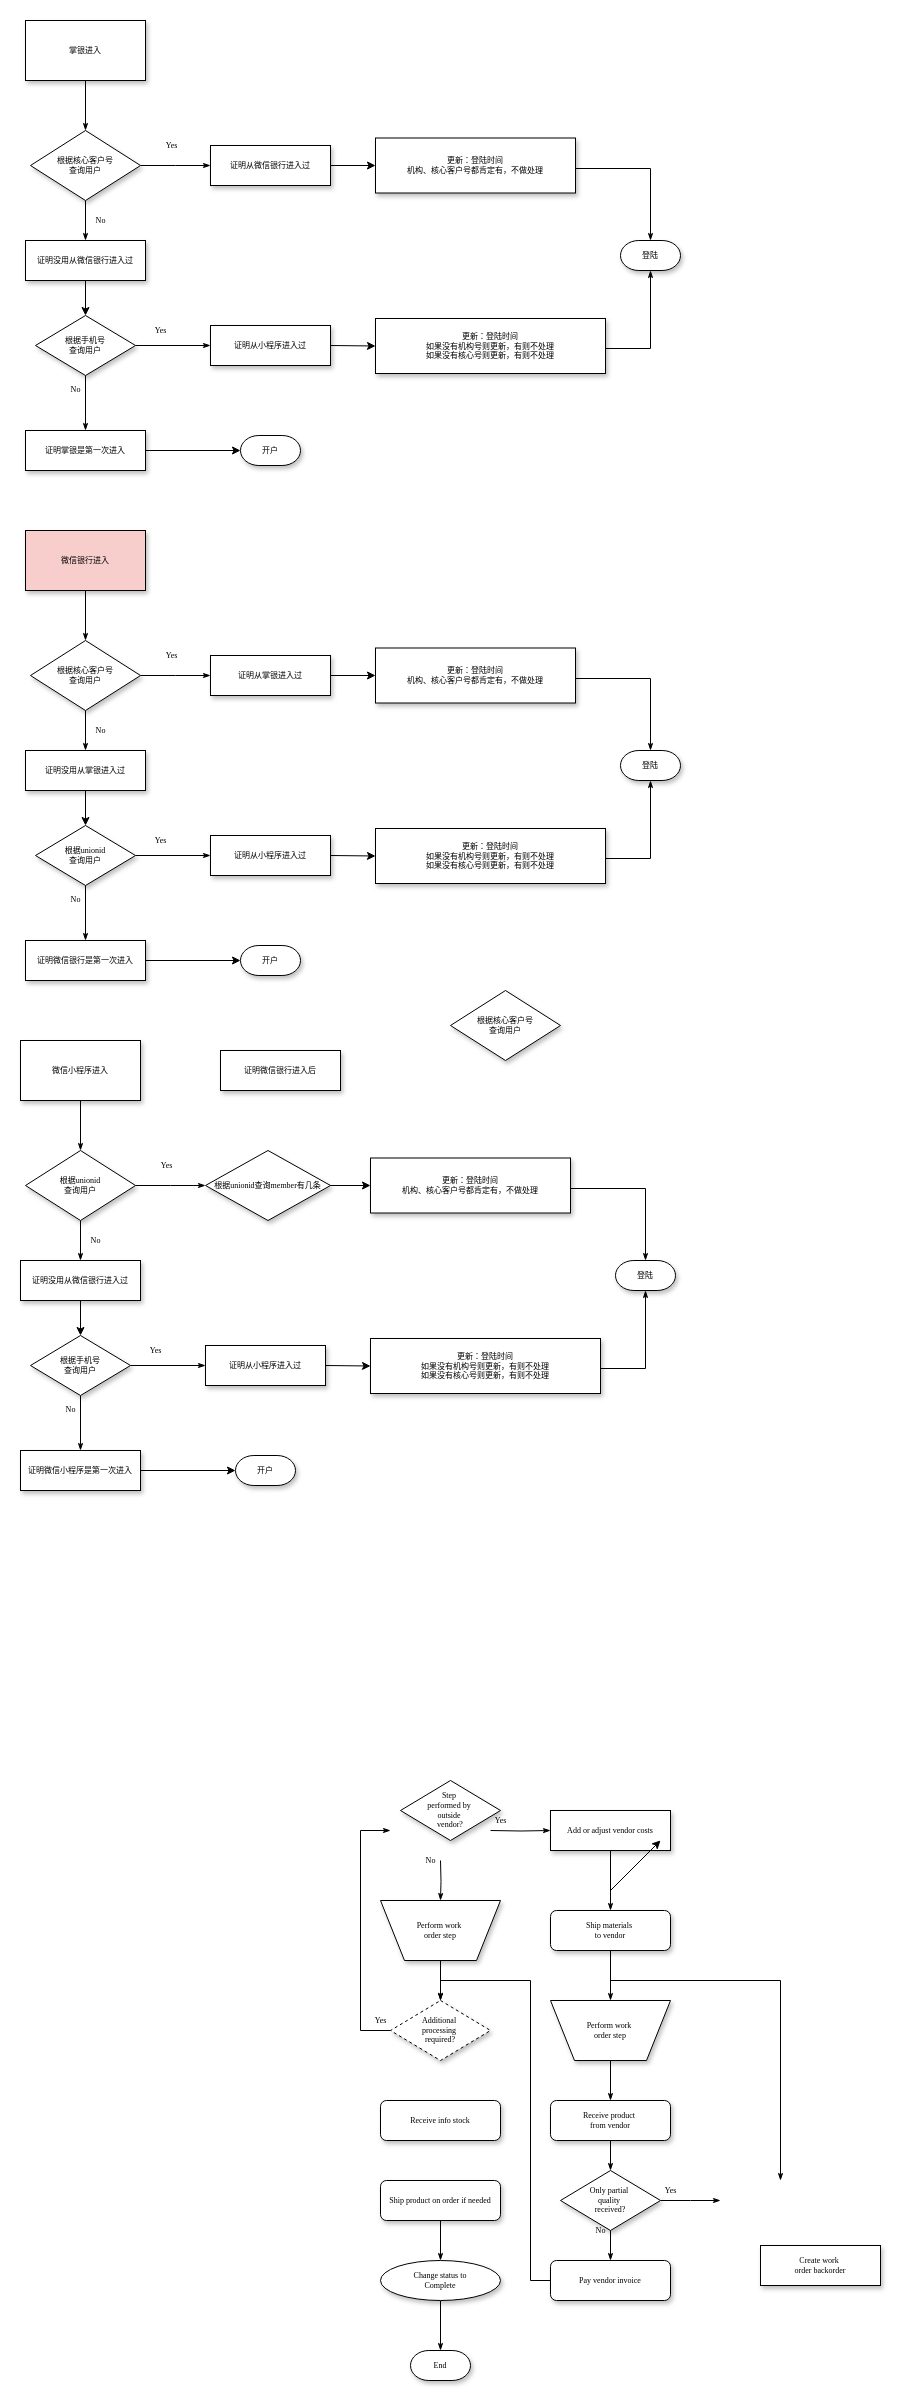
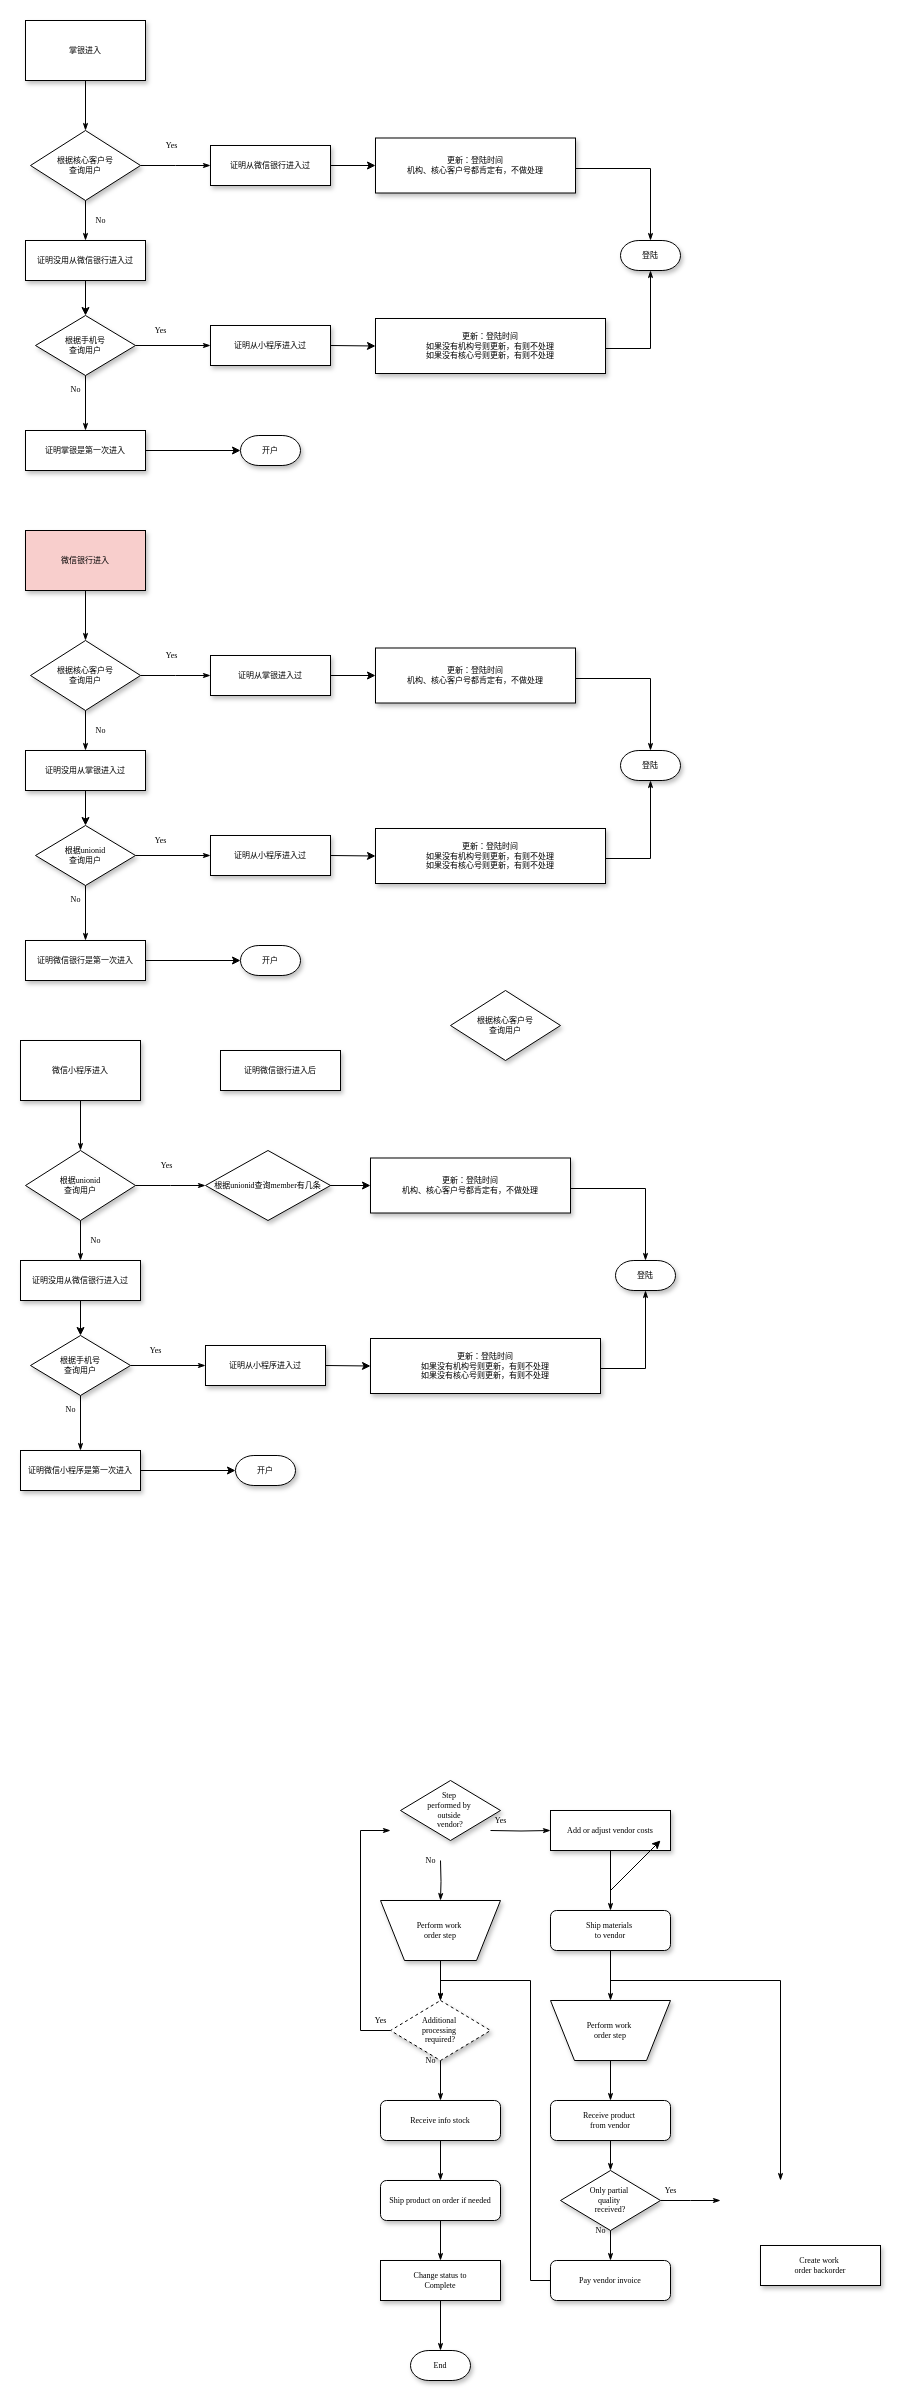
none -> (441, 2078)
none -> (441, 2158)
(441, 2281) -> (441, 2281)
